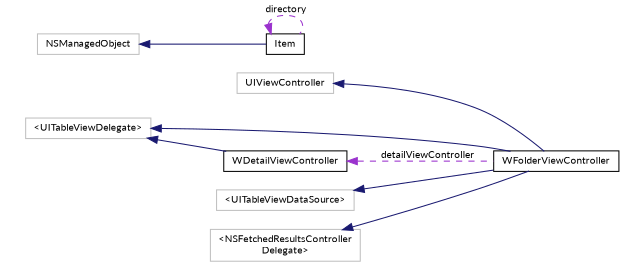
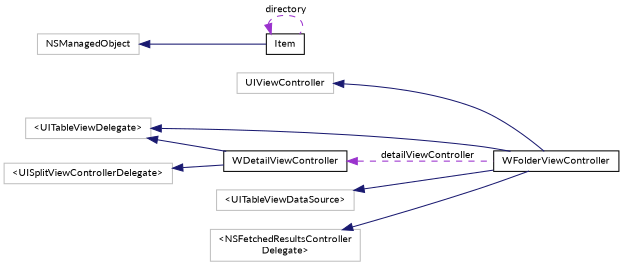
none -> (88, 173)
